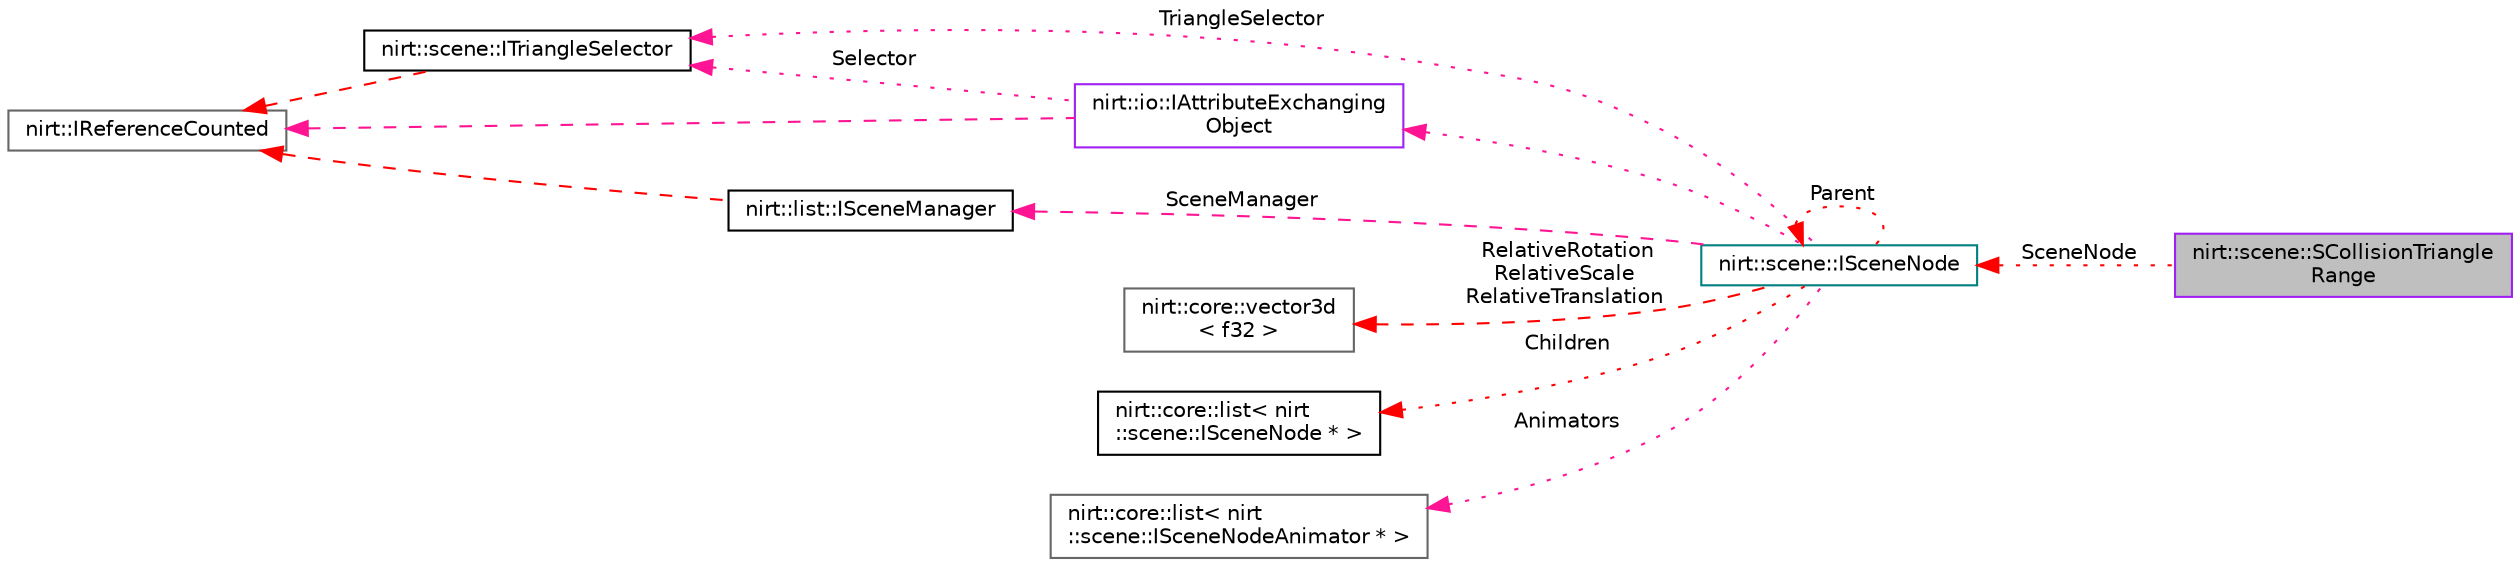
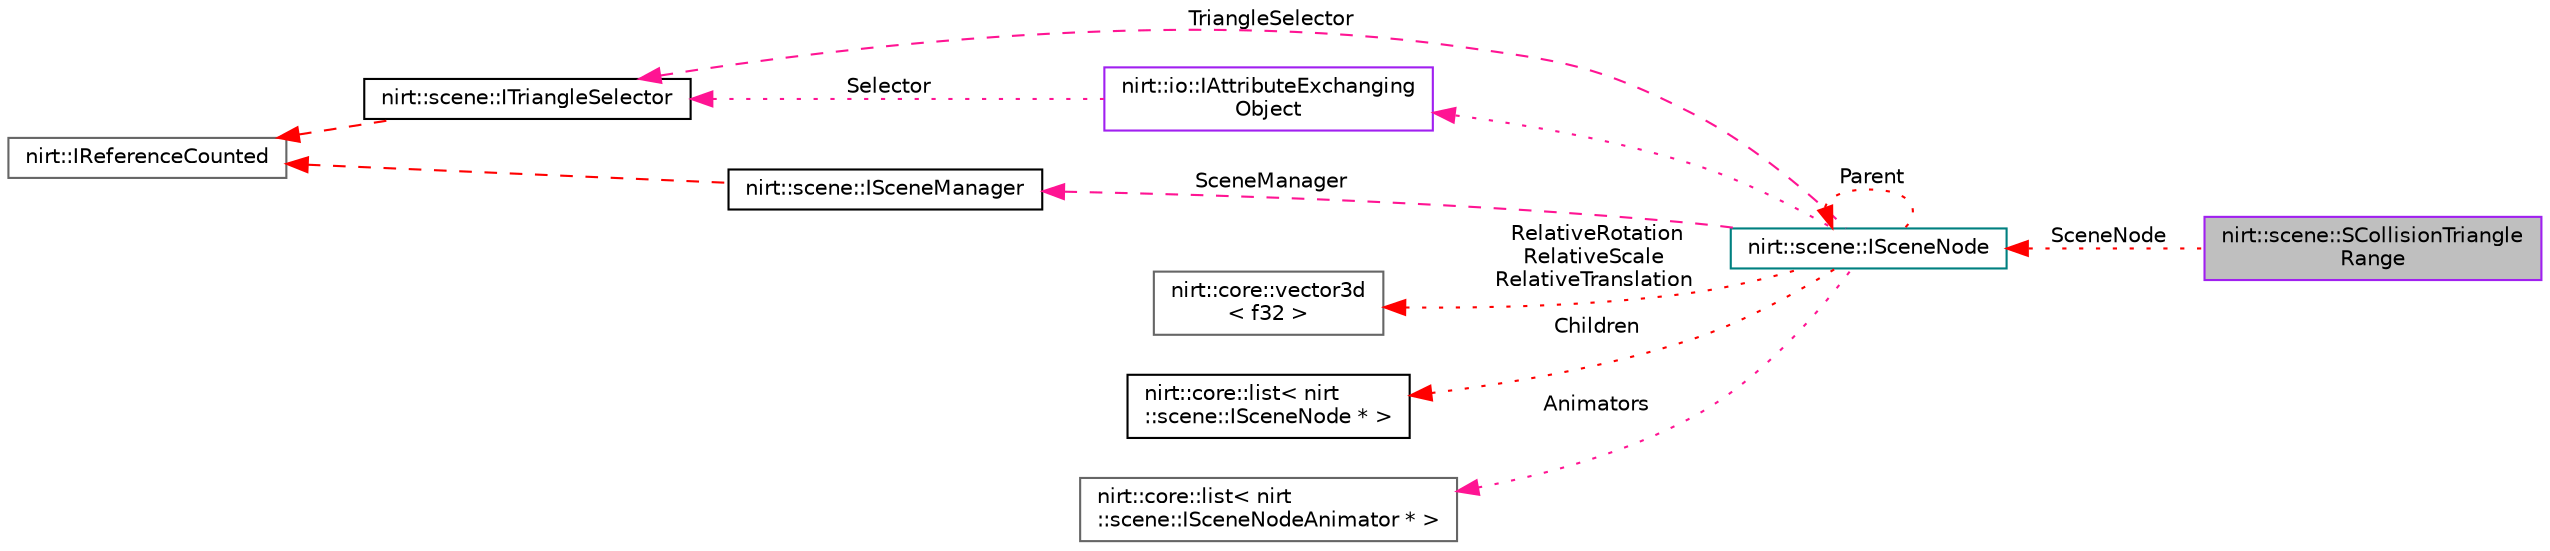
(1289, 45) -> (1277, 32)
(691, 123) -> none
(871, 211) -> (885, 190)
(1576, 319) -> (1605, 302)
